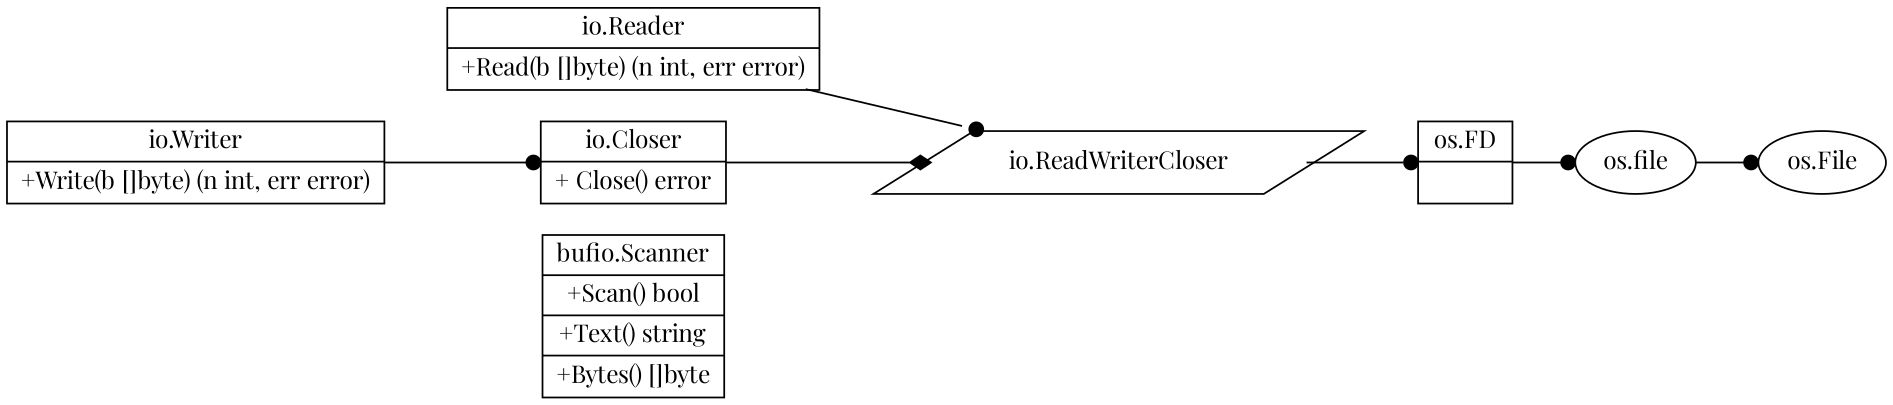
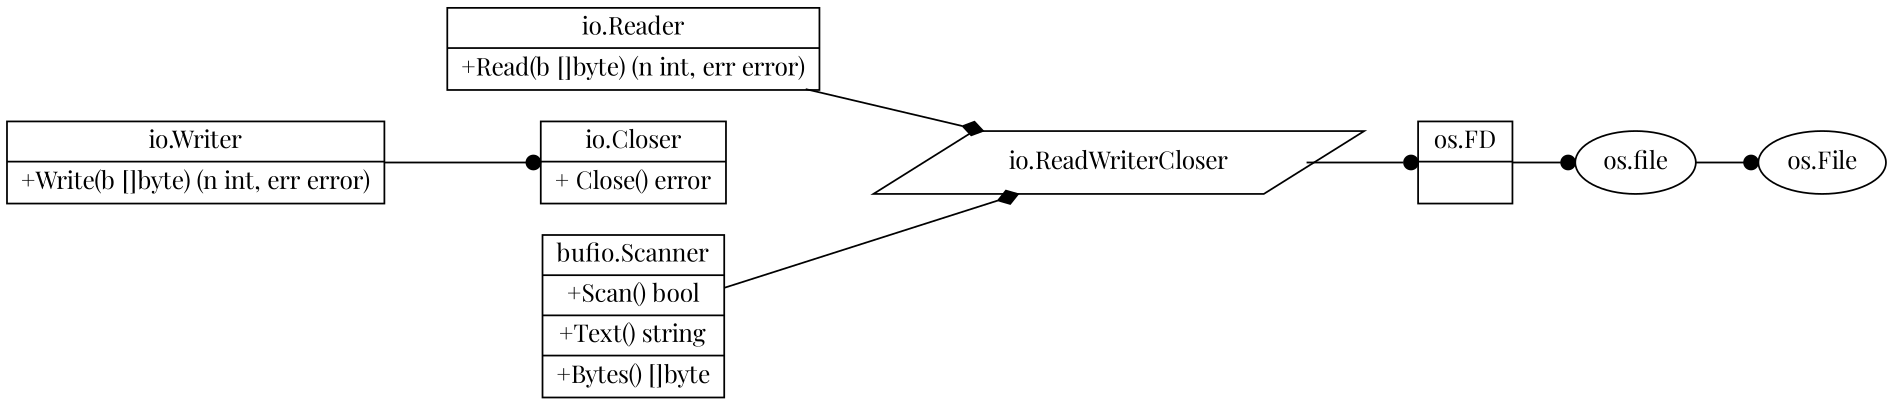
(884, 108) -> (884, 108)
(818, 162) -> (861, 244)
